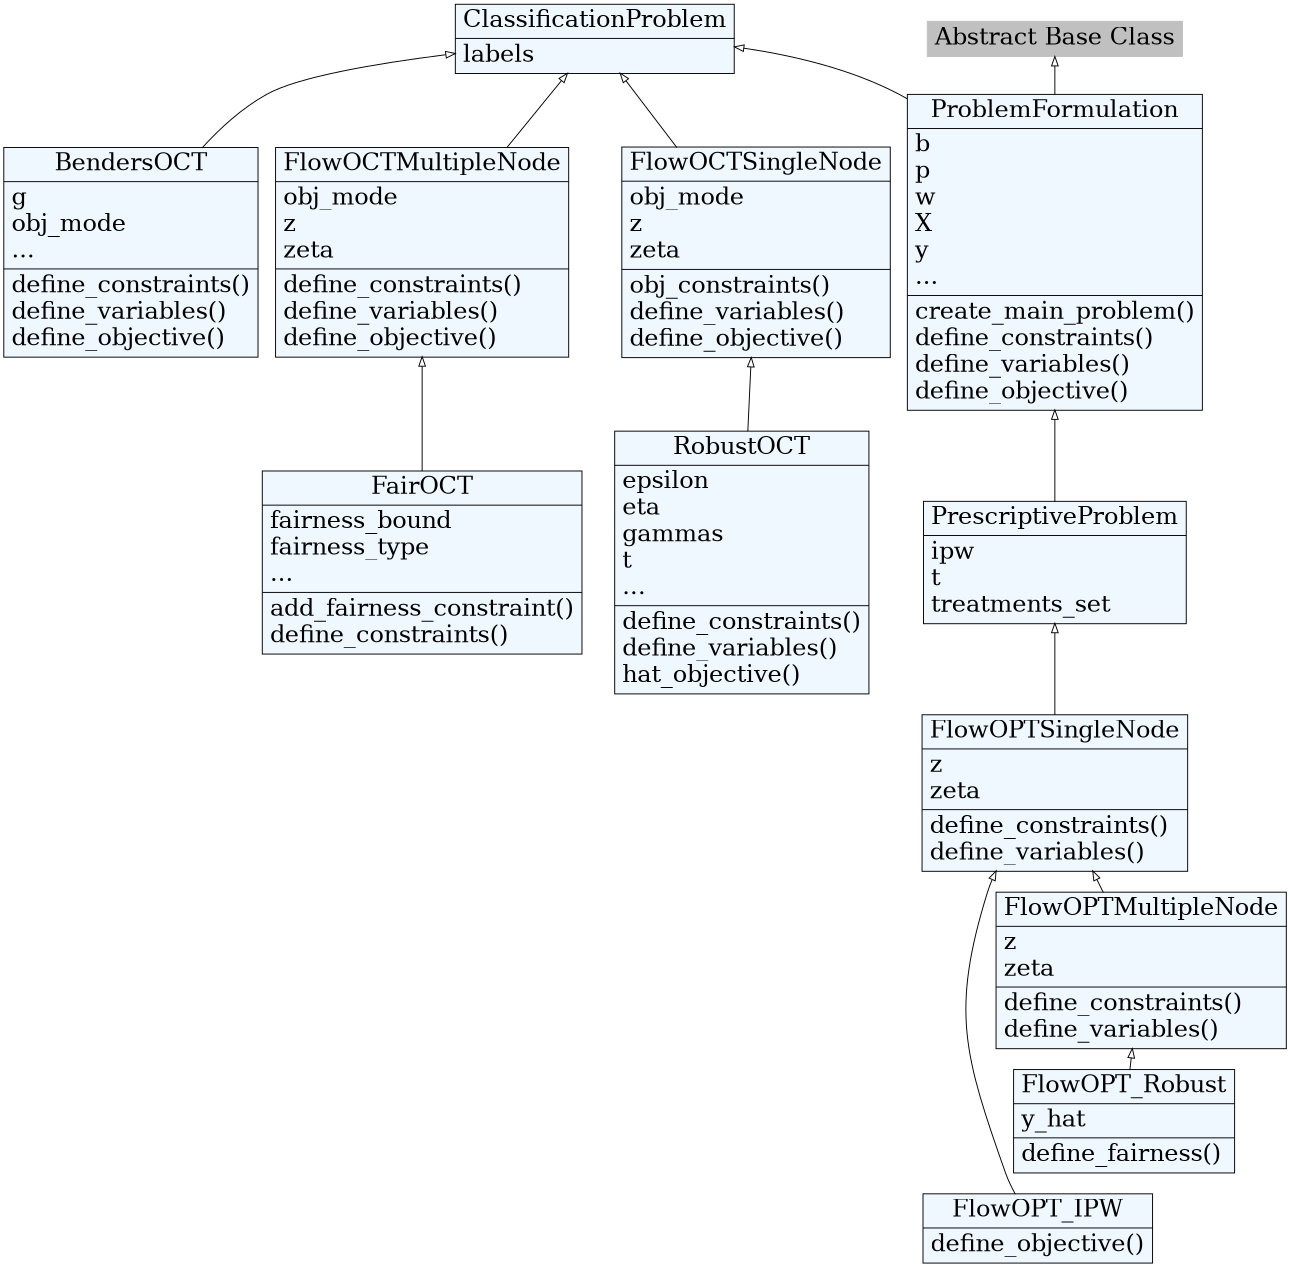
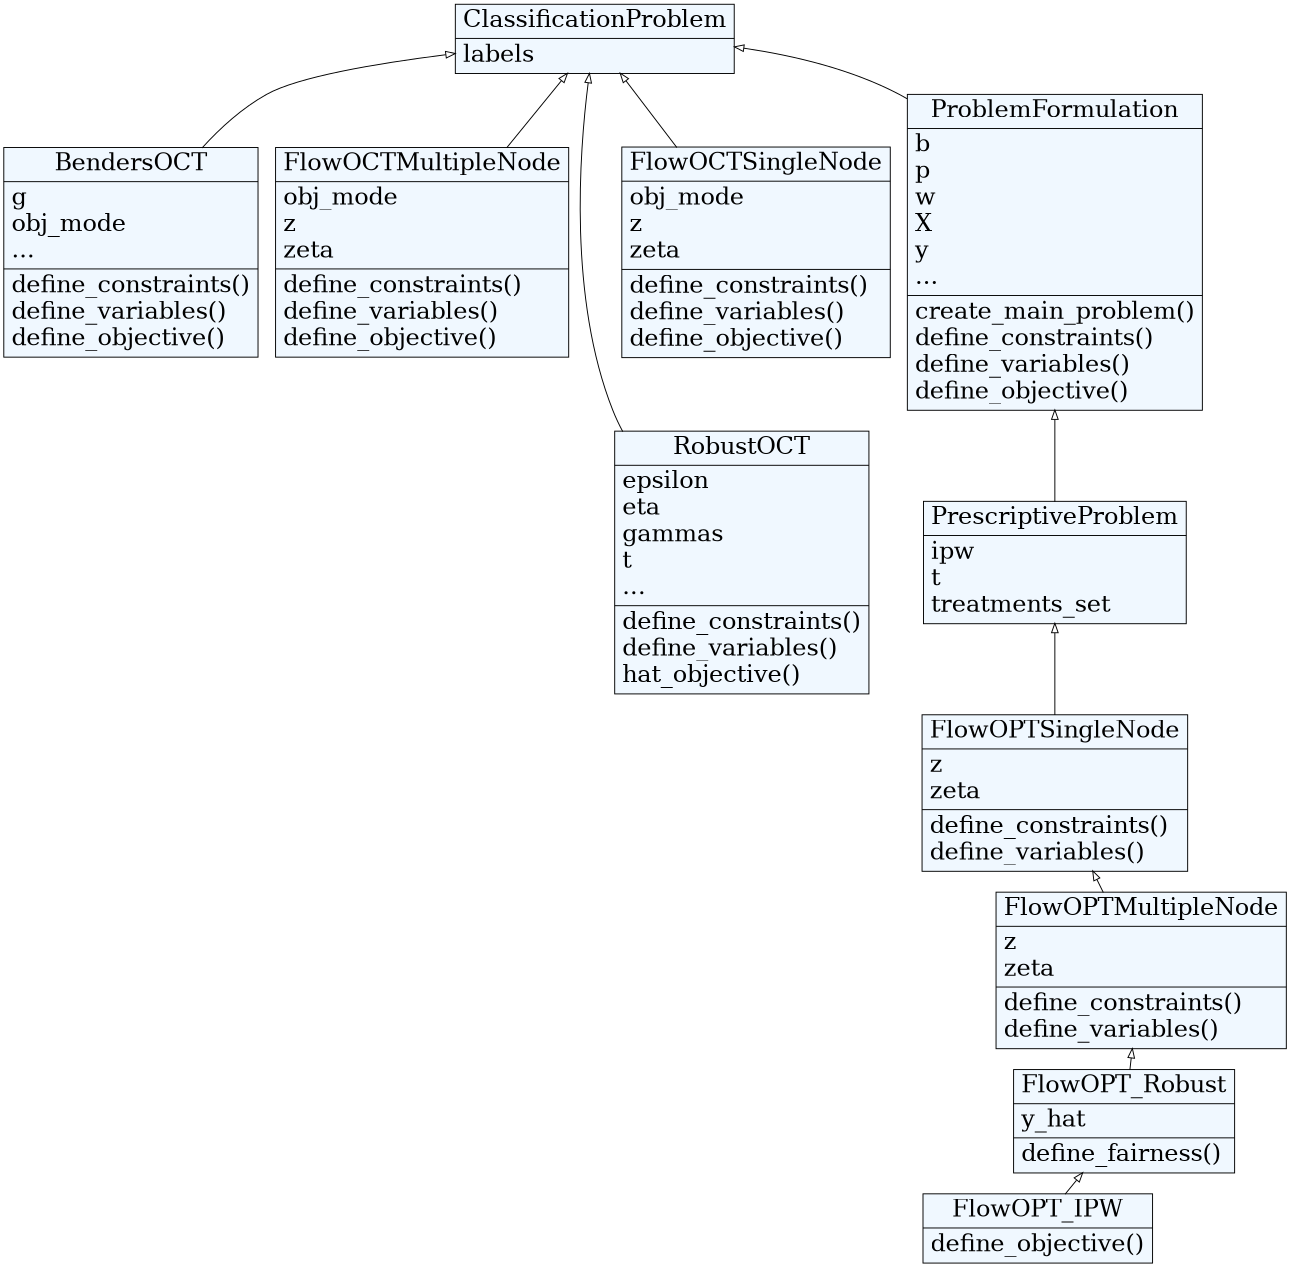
(1055, 39) -> none
(730, 286) -> (749, 286)
(749, 399) -> (582, 260)
(422, 563) -> none
(968, 1039) -> (1071, 1187)
